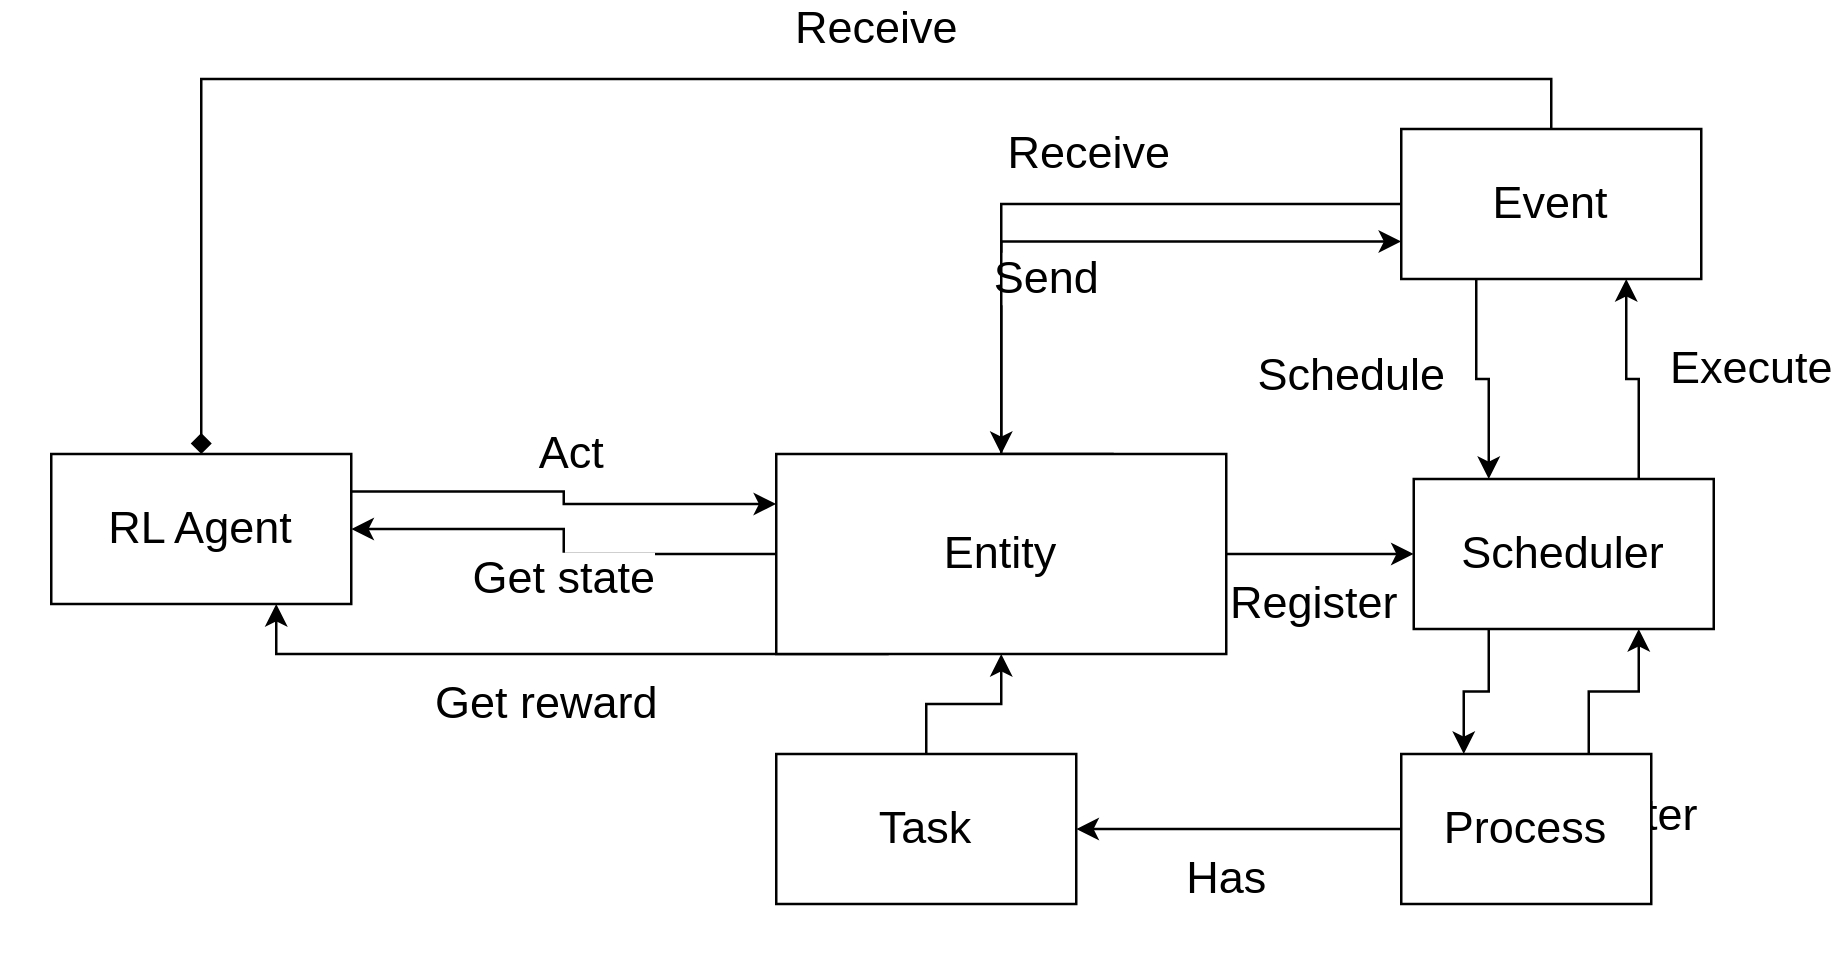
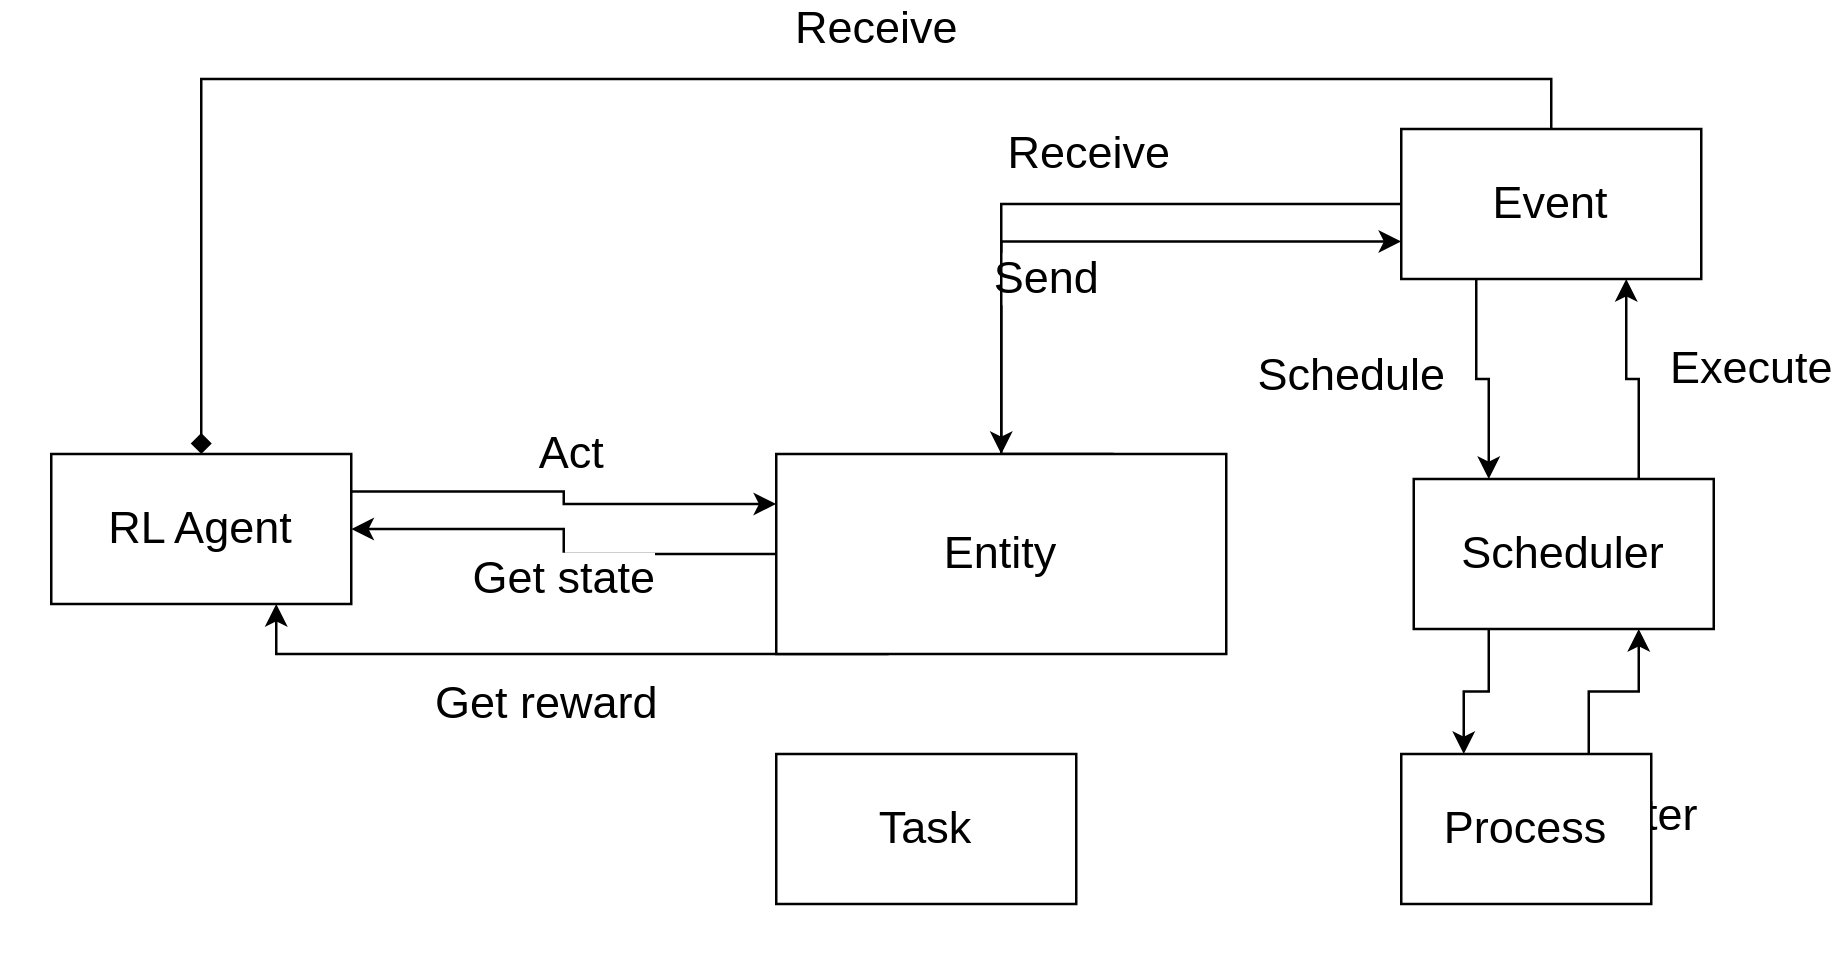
(1312, 554) -> none
(955, 704) -> none
(1247, 829) -> none
